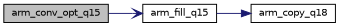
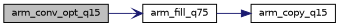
(180, 13) -> (180, 13)
(293, 13) -> (293, 13)
